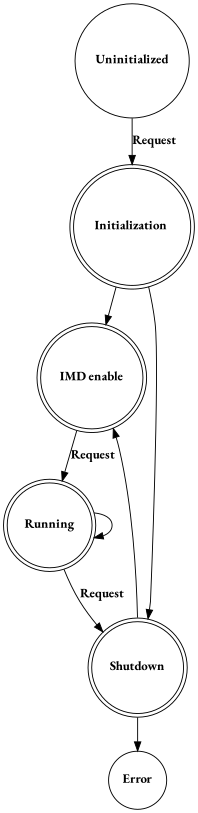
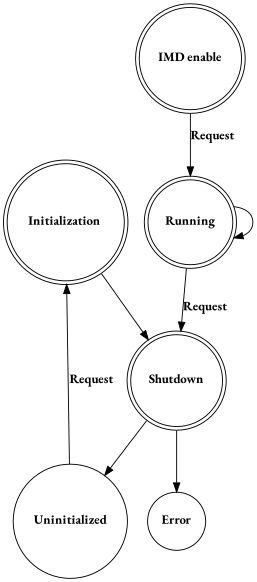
(112, 301) -> none
(132, 527) -> (129, 444)
